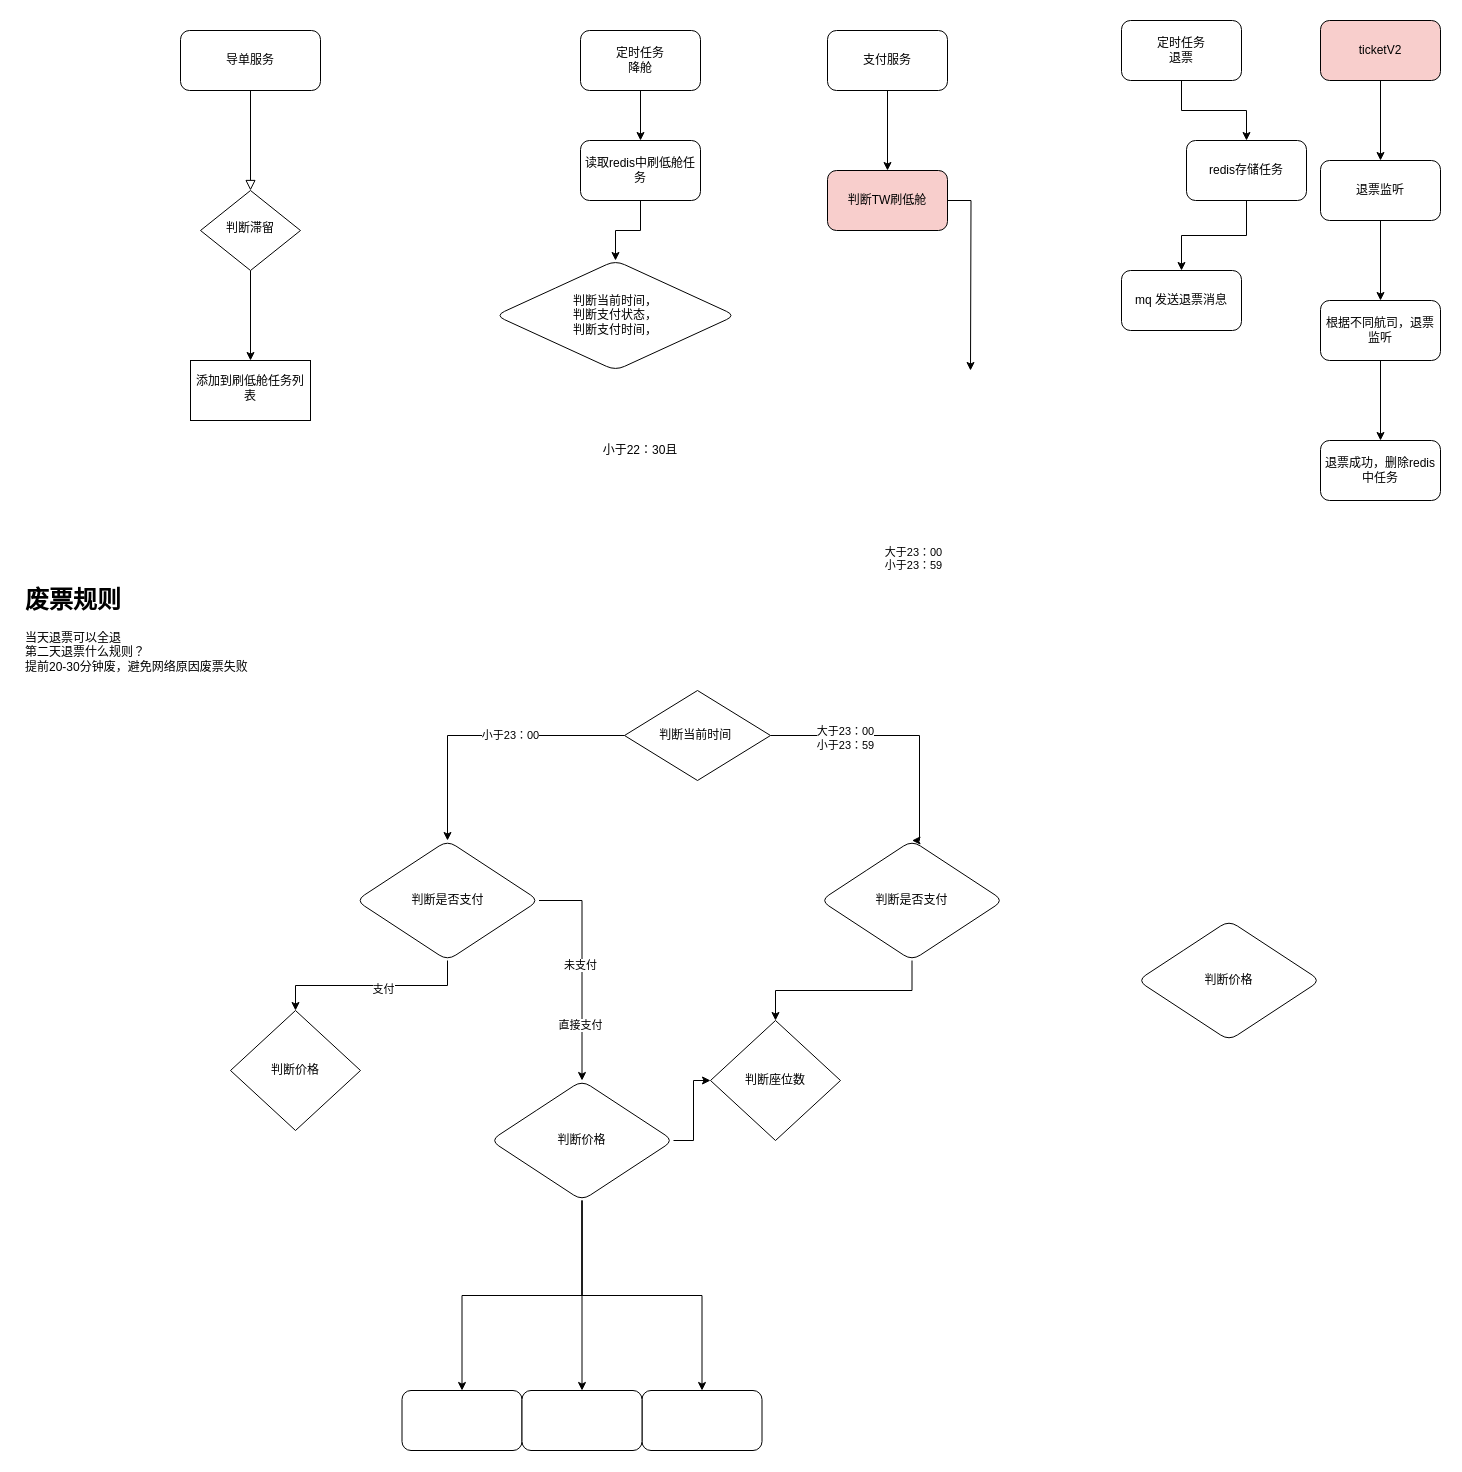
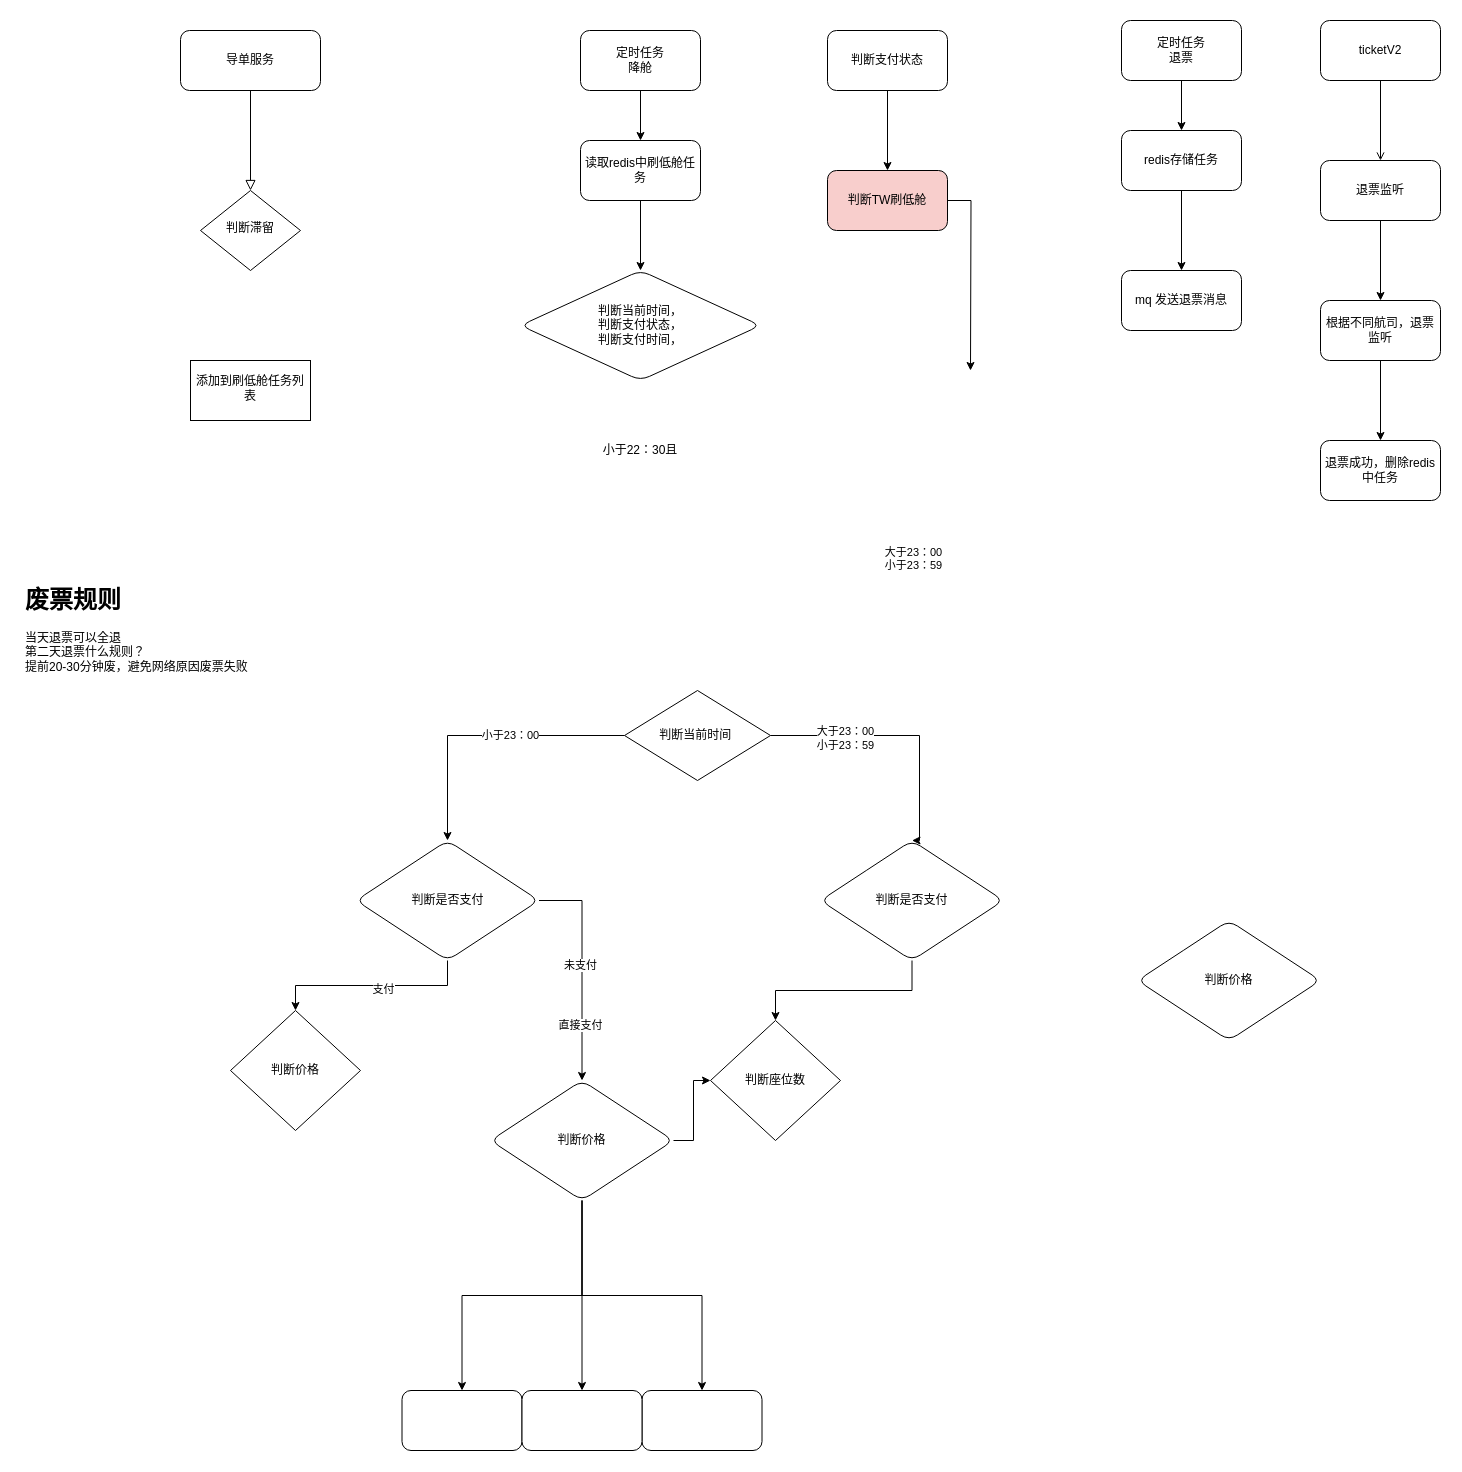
(1381, 51) -> (1381, 51)
(888, 61) -> (888, 61)
(1381, 152) -> (1381, 154)
(1247, 171) -> (1182, 161)
(251, 312) -> none
(616, 316) -> (641, 326)
